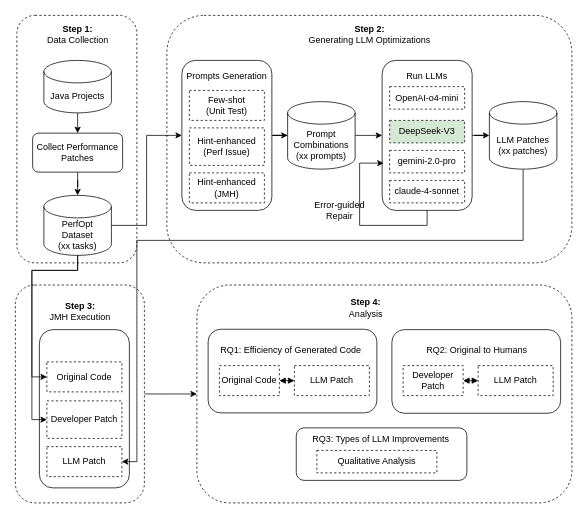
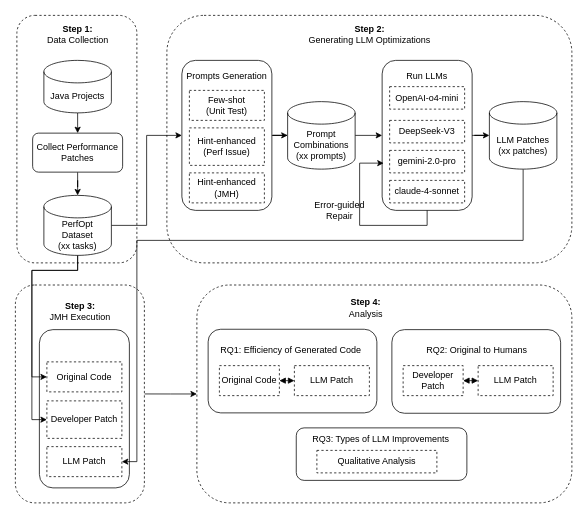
(427, 132) -> (427, 132)
